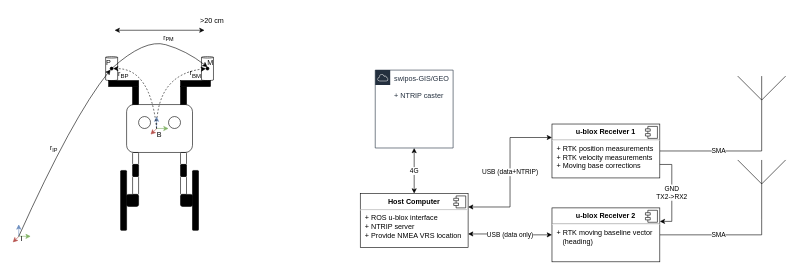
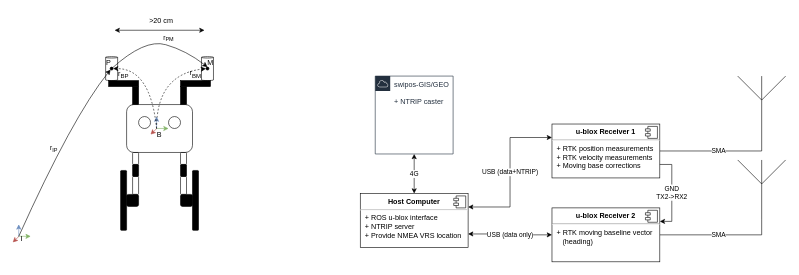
(212, 21) -> (161, 21)
(414, 109) -> (414, 115)
